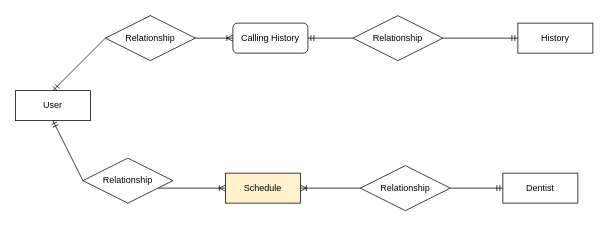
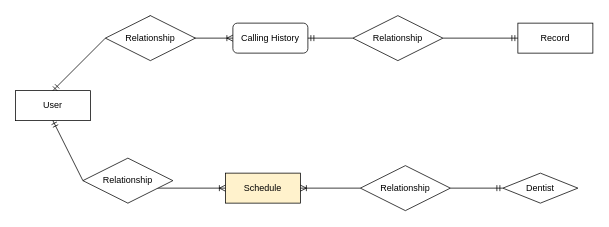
(555, 38) -> (555, 38)
(540, 188) -> (540, 188)
